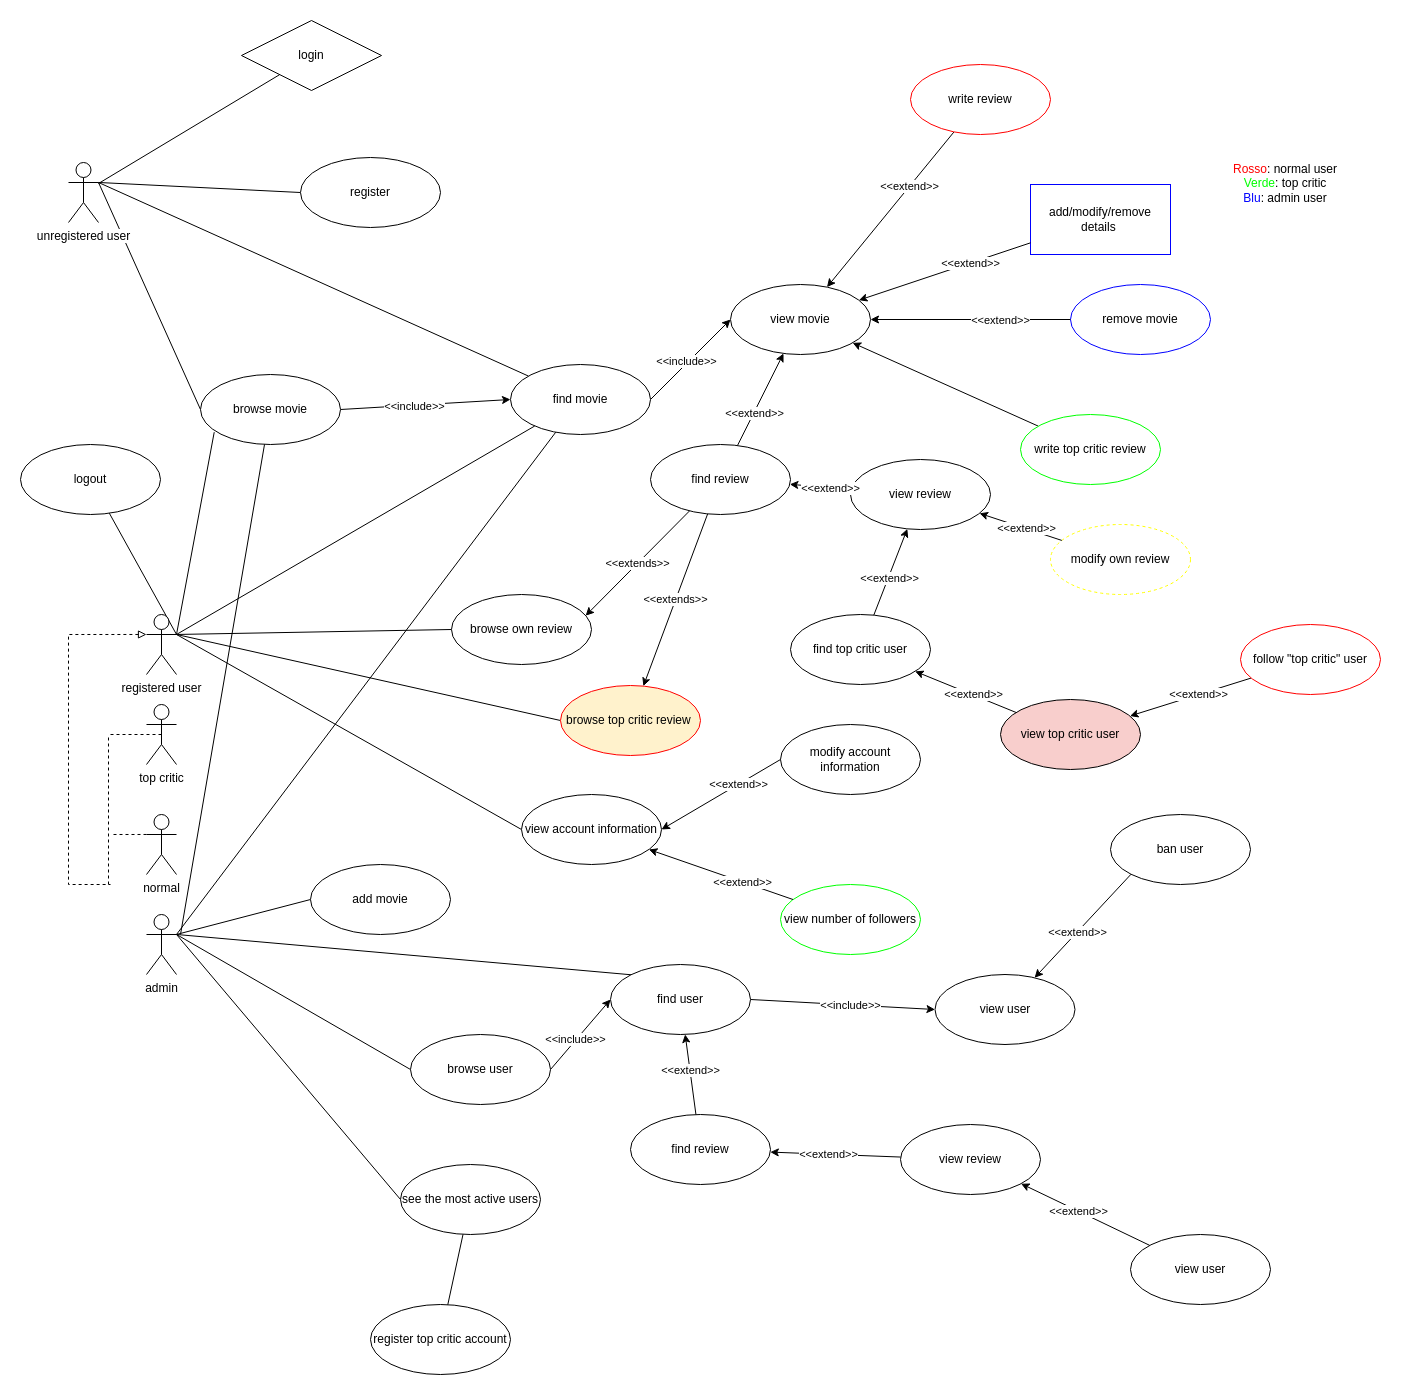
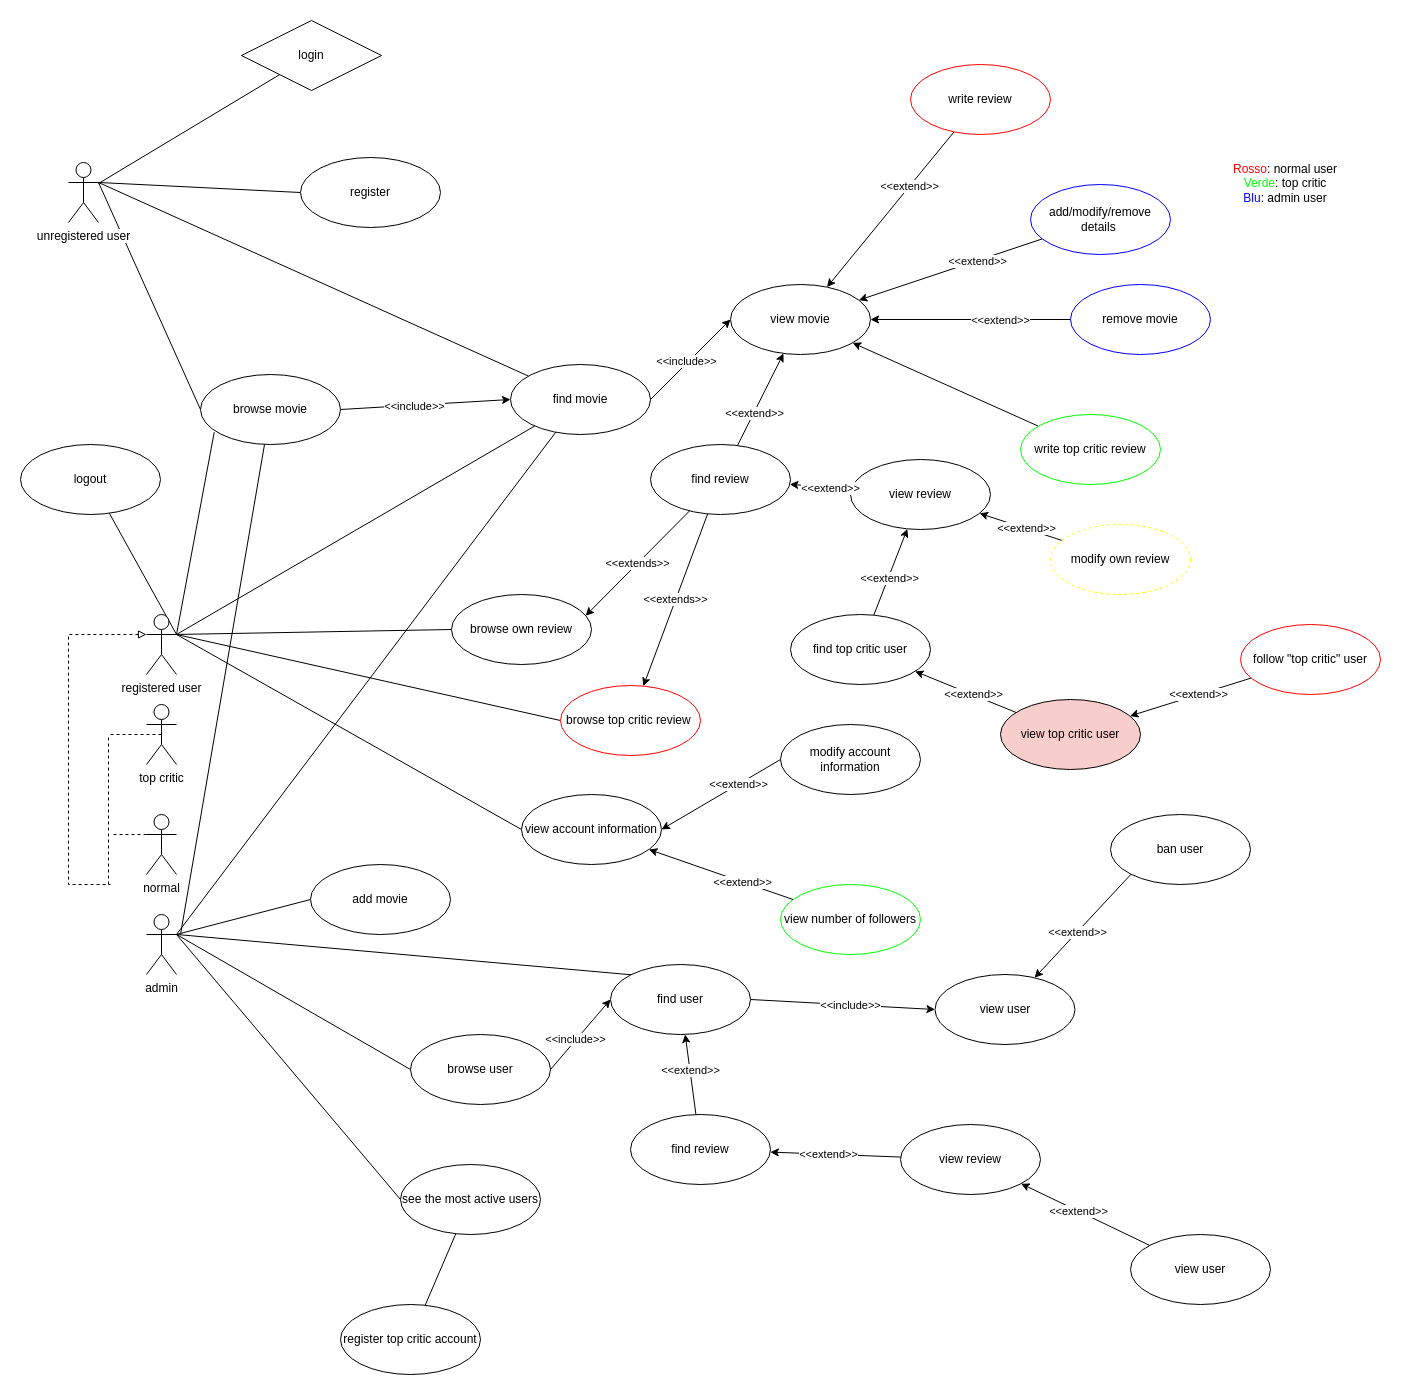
(1101, 220) -> (1101, 220)
(631, 721) -> (631, 721)
(441, 1340) -> (411, 1340)
